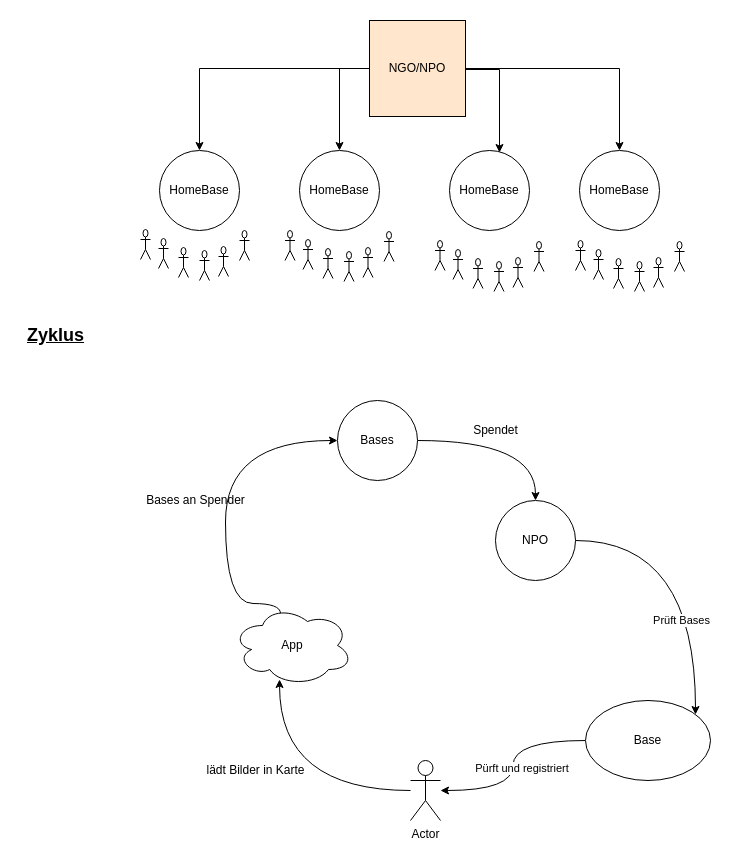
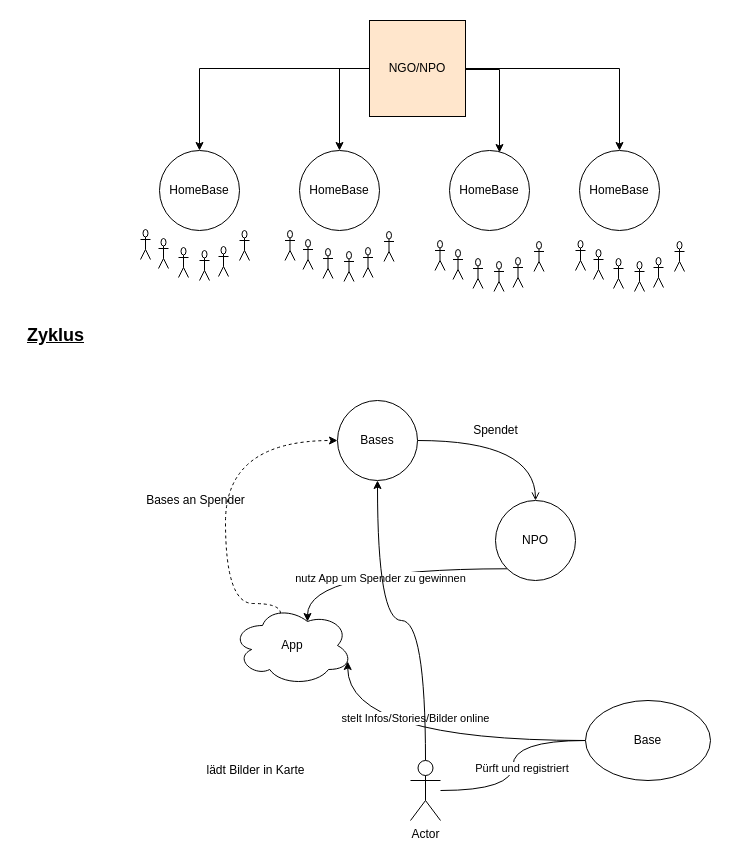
(518, 461) -> (520, 464)
(227, 505) -> (227, 505)
none -> (347, 583)
(672, 594) -> none
none -> (440, 730)
(319, 769) -> (405, 622)
(448, 790) -> (446, 790)
